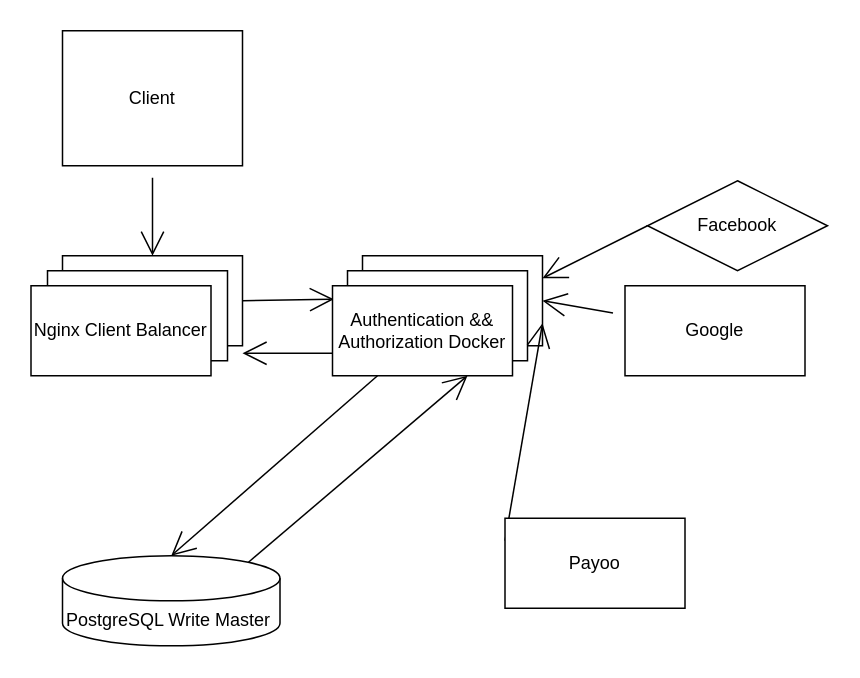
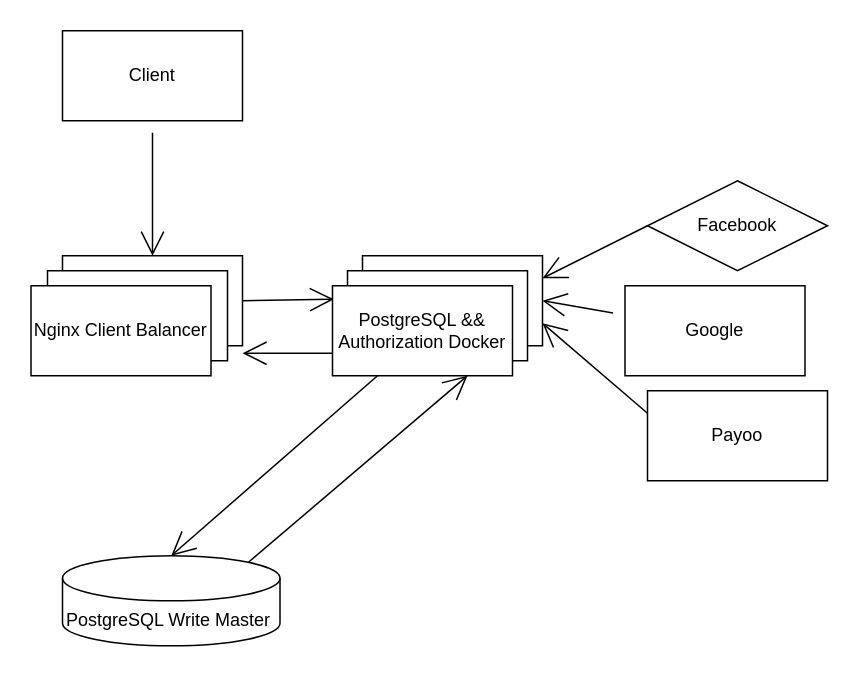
(152, 98) -> (152, 76)
(422, 331) -> (422, 331)
(595, 563) -> (737, 436)
